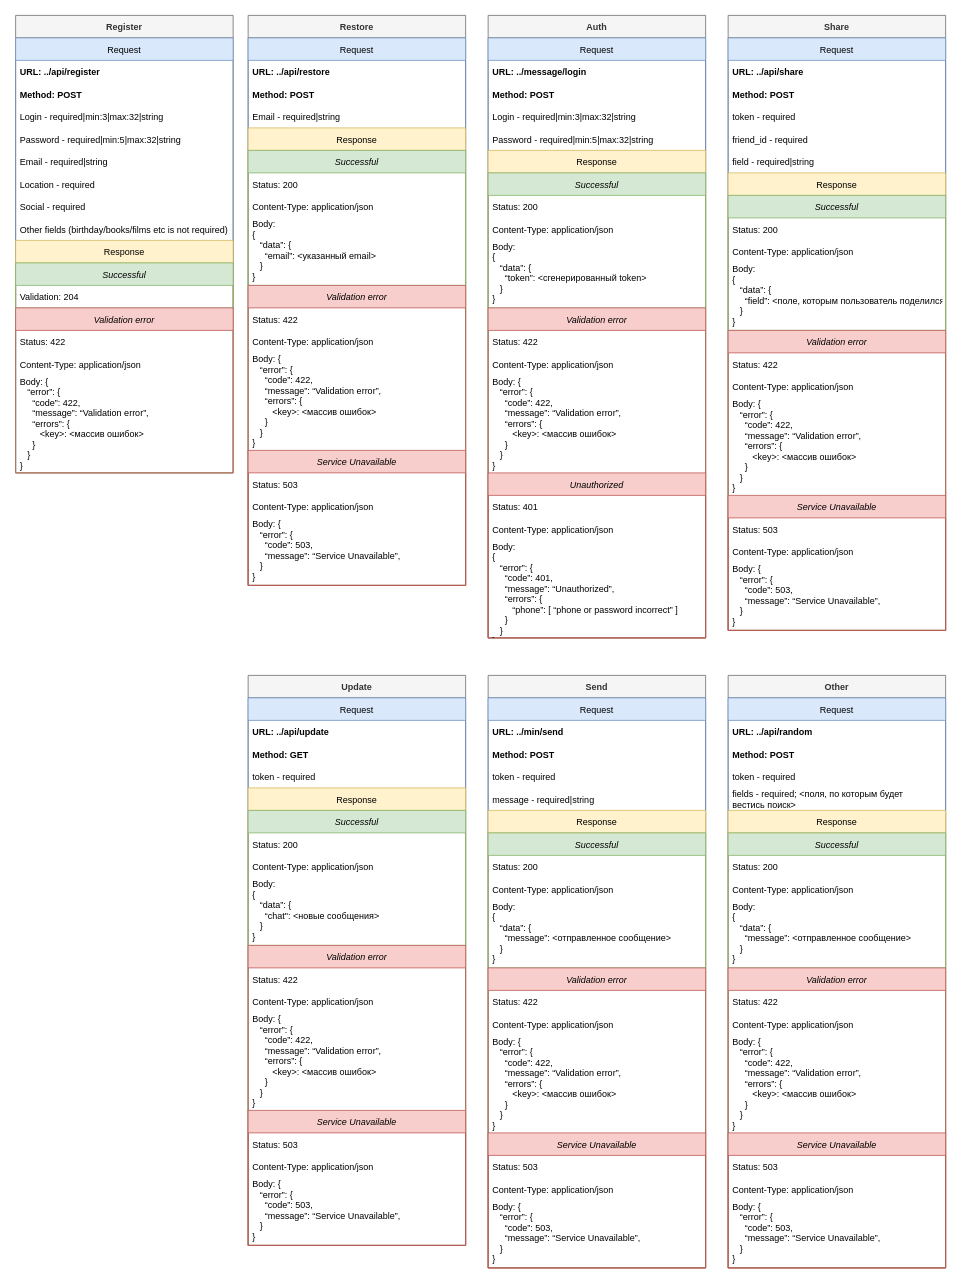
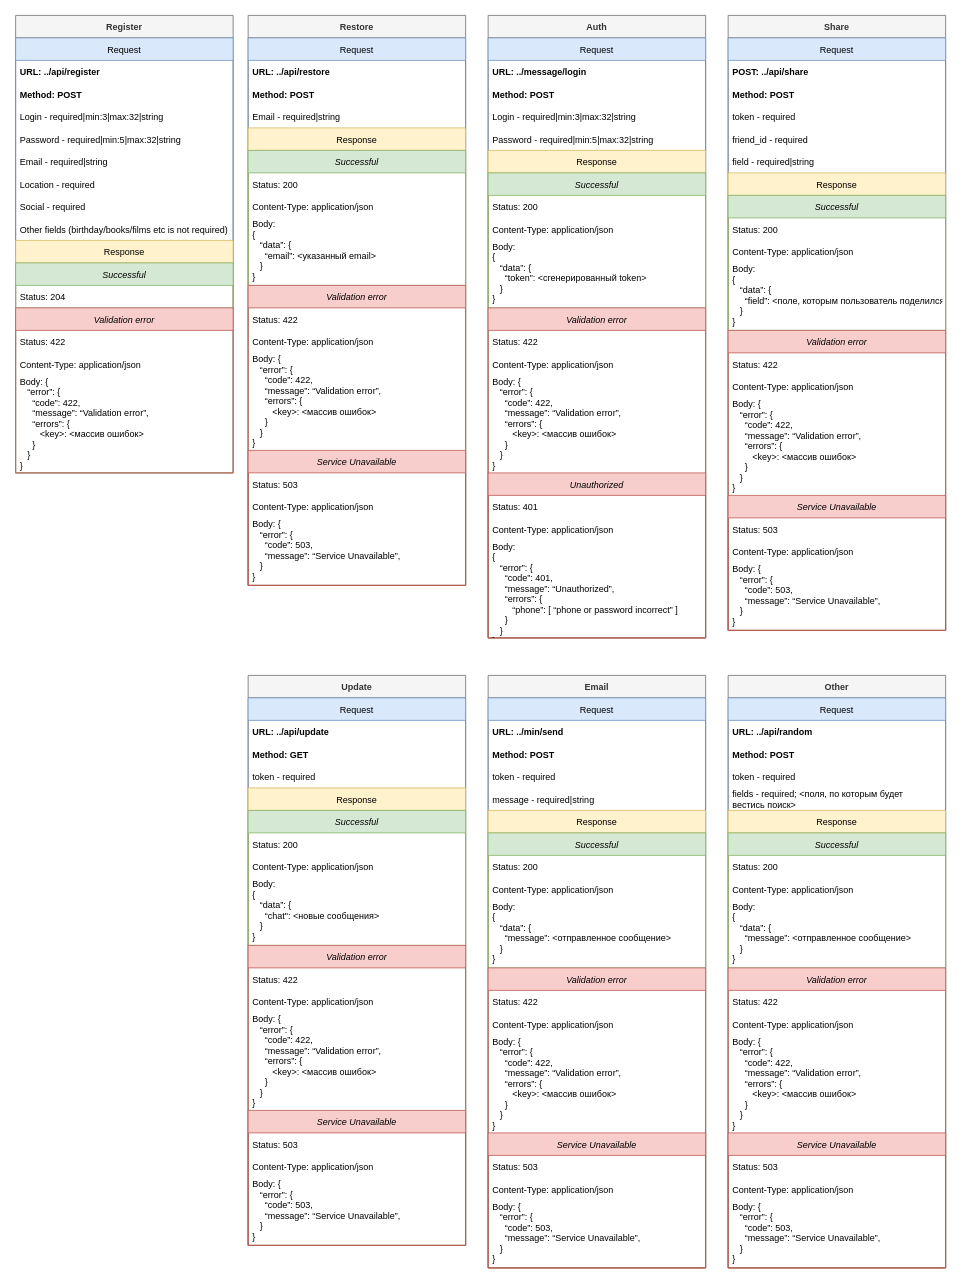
(769, 72) -> (772, 72)
(51, 297) -> (45, 297)
(596, 687) -> (596, 687)
